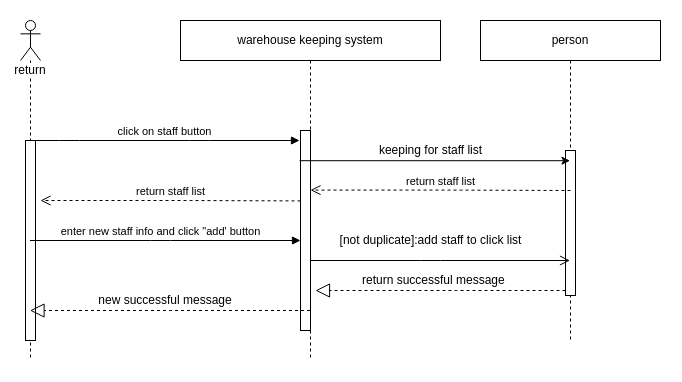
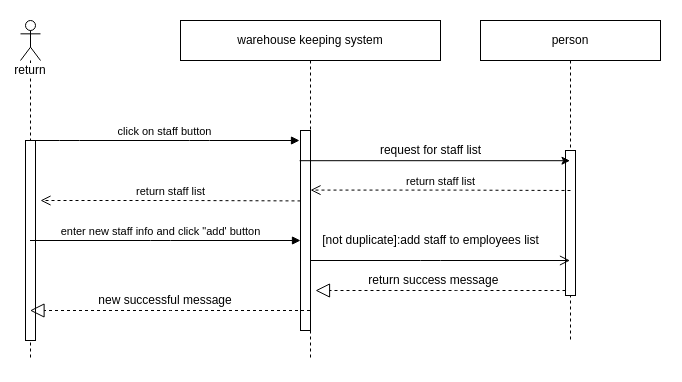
(431, 151) -> (431, 151)
(431, 241) -> (431, 241)
(436, 281) -> (436, 281)
